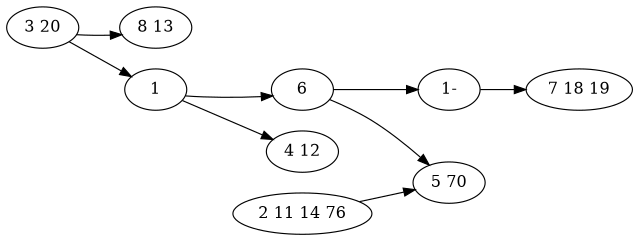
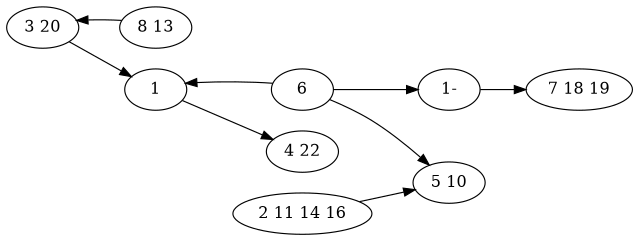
(93, 35) -> (105, 20)
(223, 97) -> (235, 82)
(302, 152) -> (302, 152)
(449, 183) -> (449, 183)
(302, 214) -> (302, 214)
